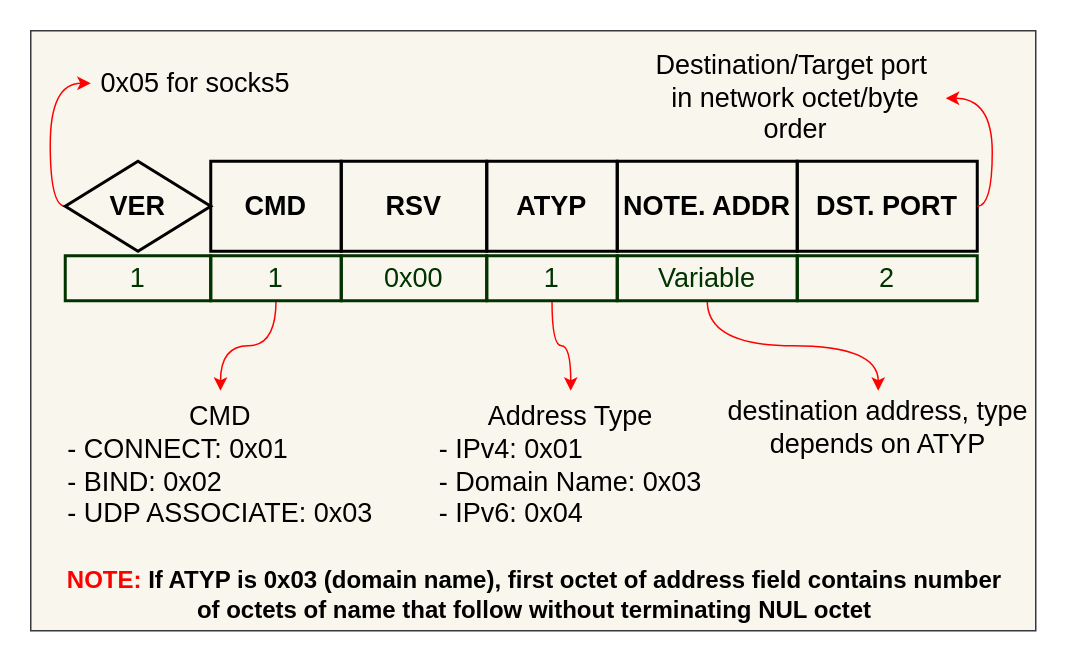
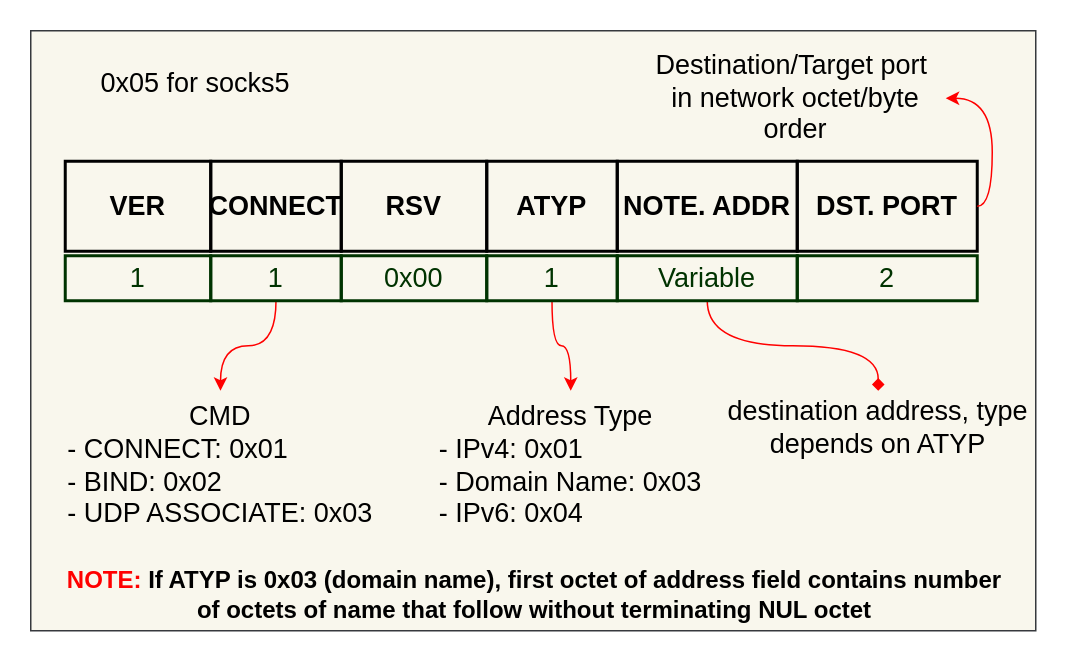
(50, 139) -> none
(138, 206) -> (138, 206)
(276, 206) -> (276, 206)
(865, 359) -> (865, 358)
